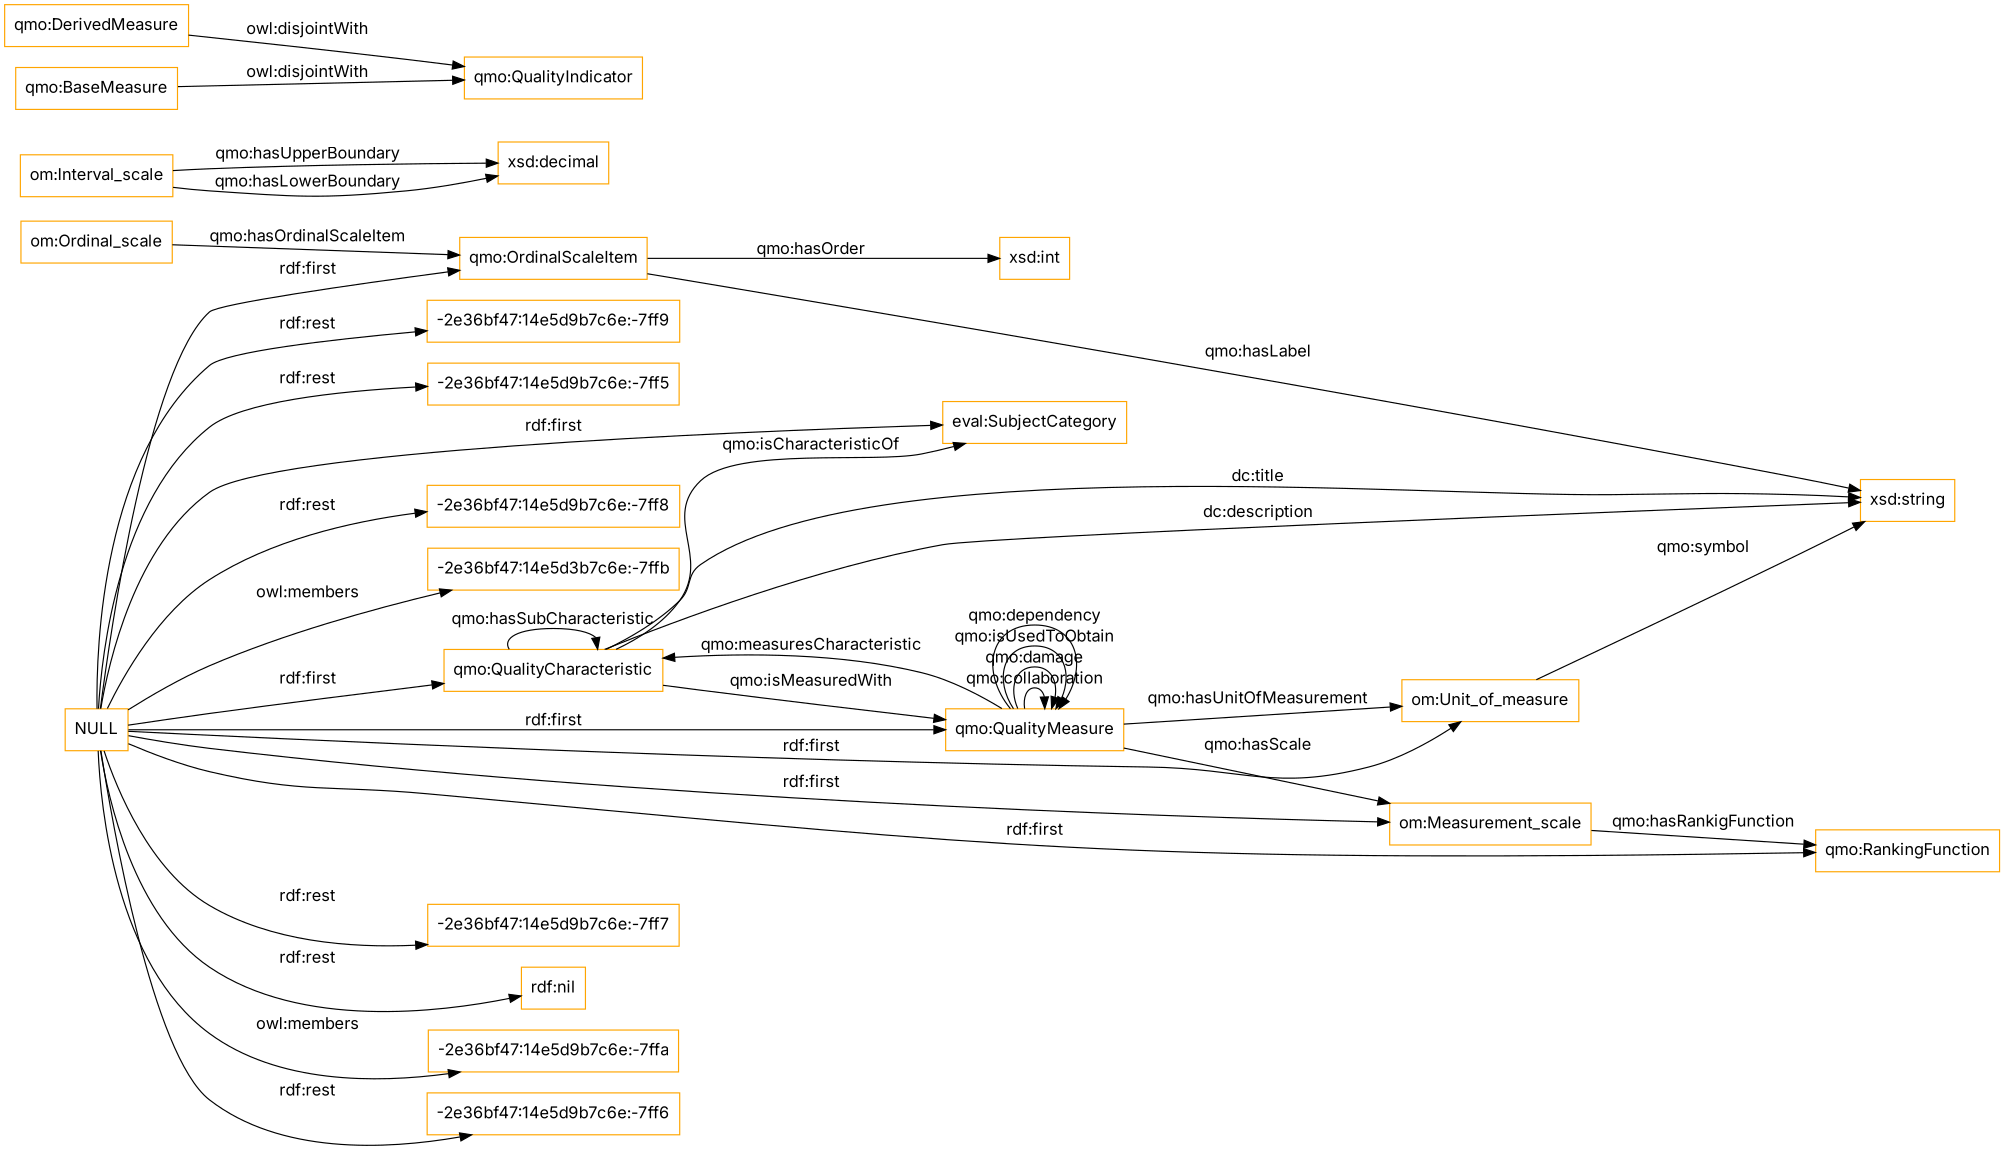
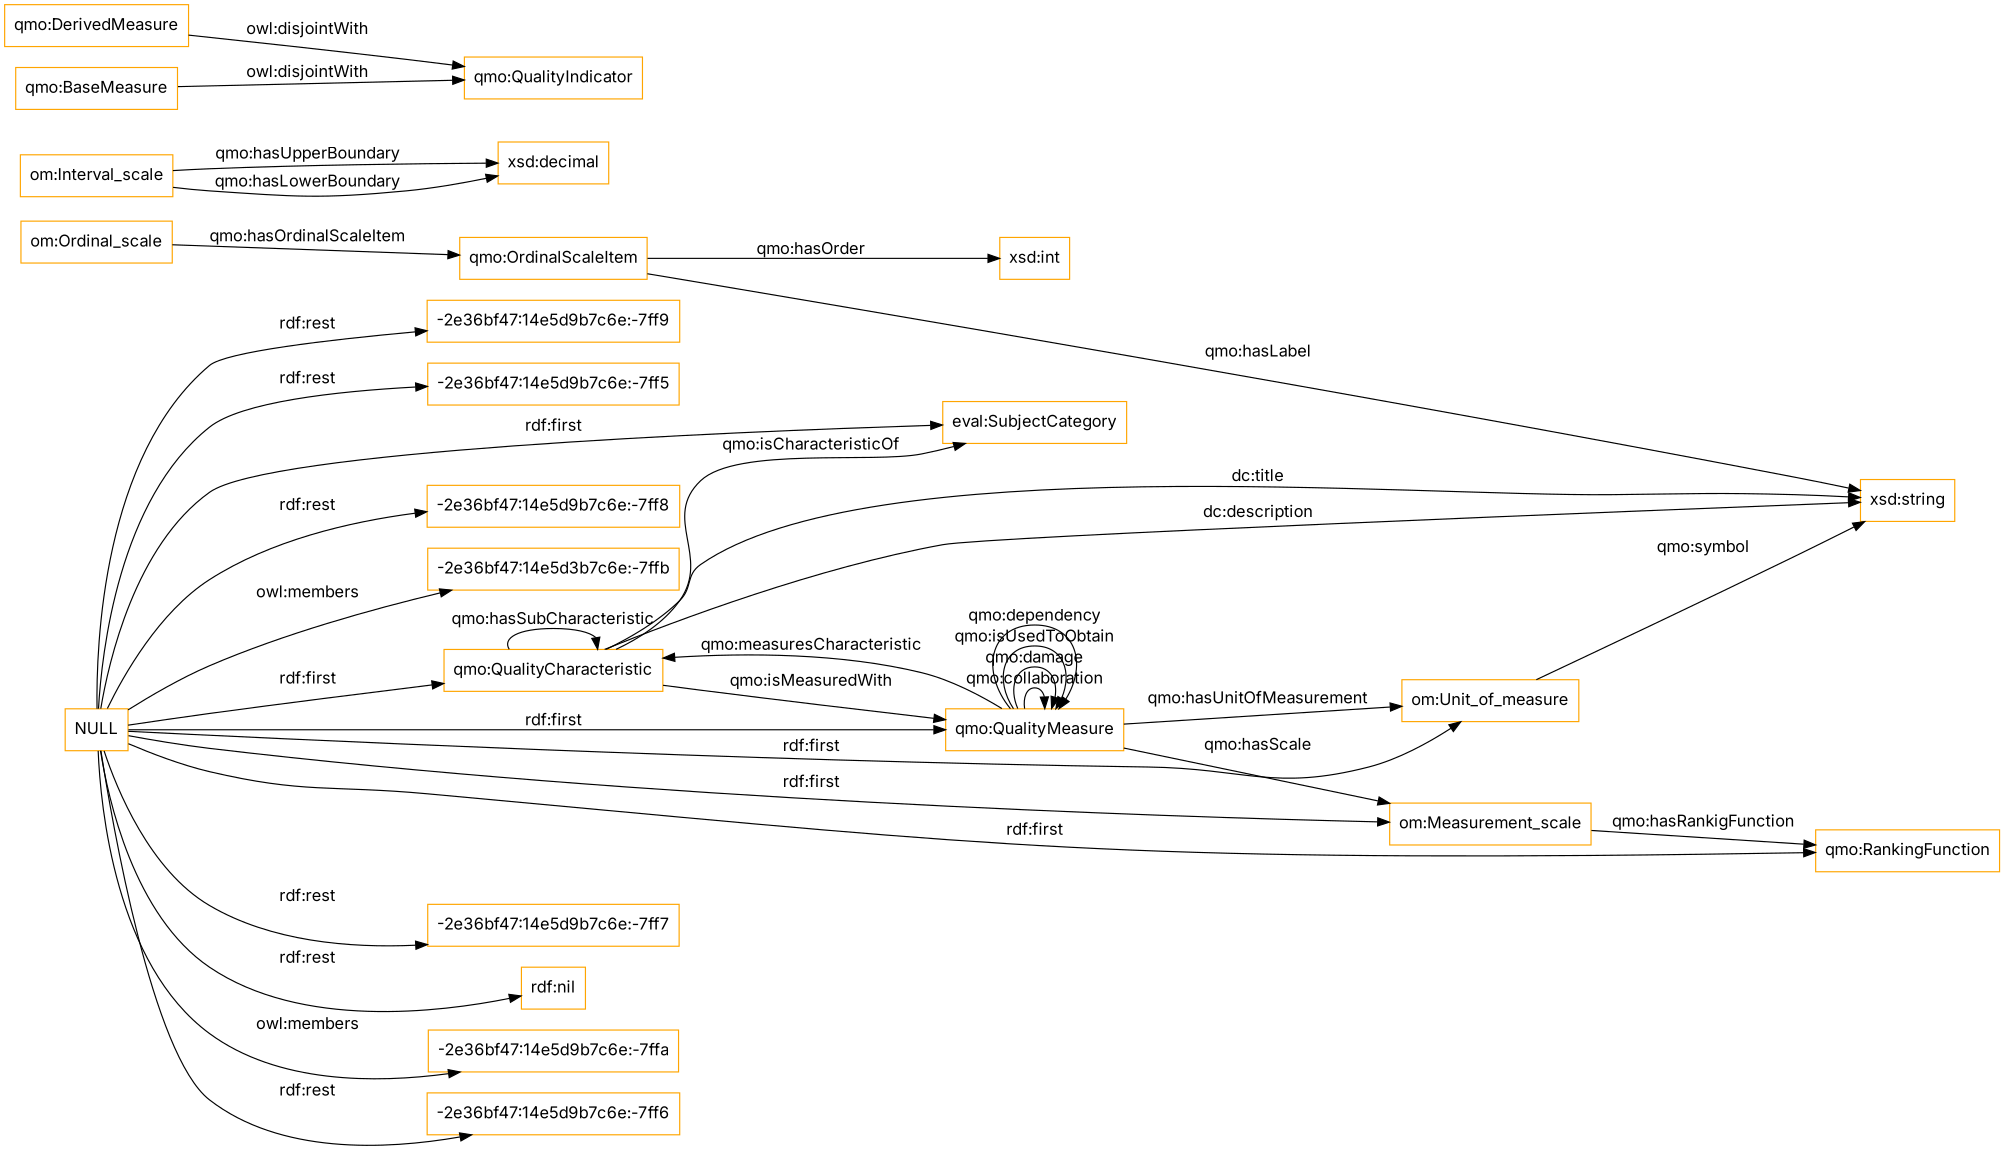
(168, 387) -> none
